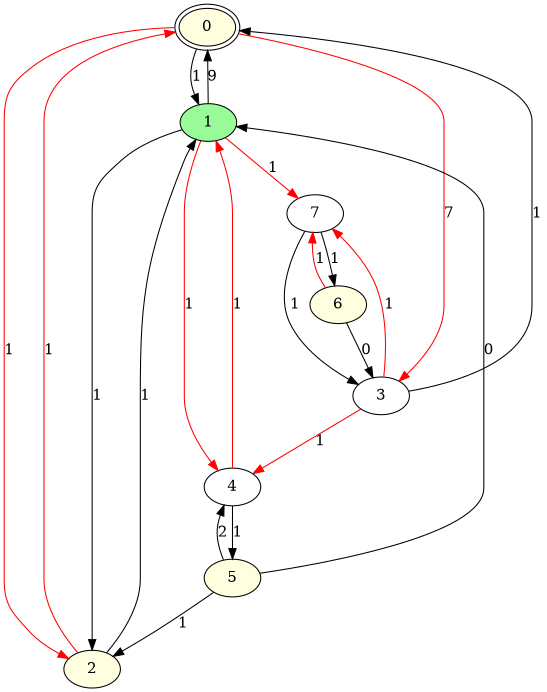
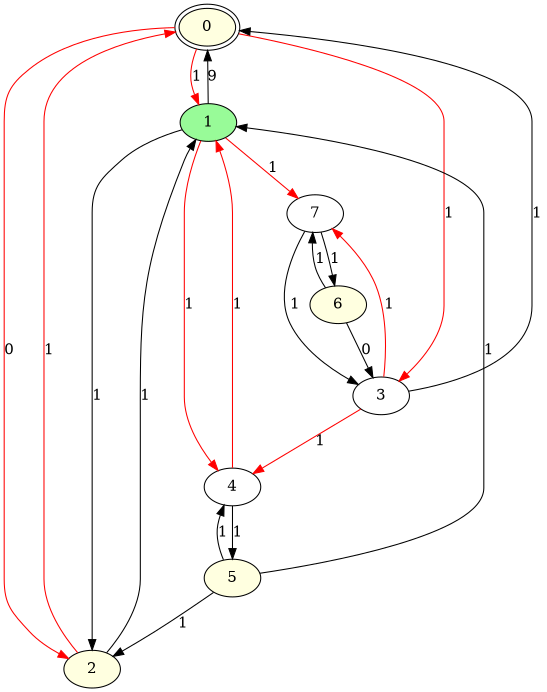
(191, 72) -> (191, 72)
(449, 214) -> (449, 214)
(315, 267) -> (315, 267)
(9, 350) -> (9, 350)
(489, 350) -> (489, 350)
(223, 533) -> (223, 533)
